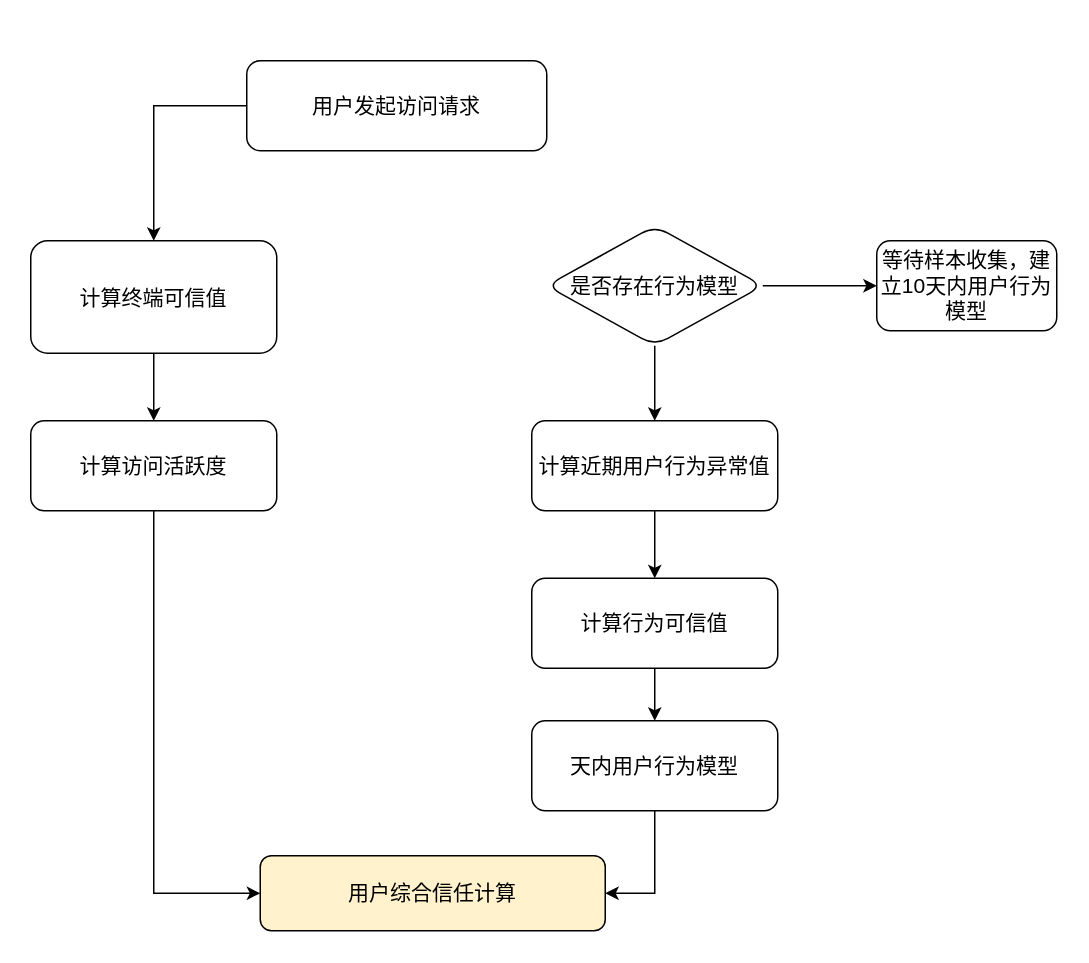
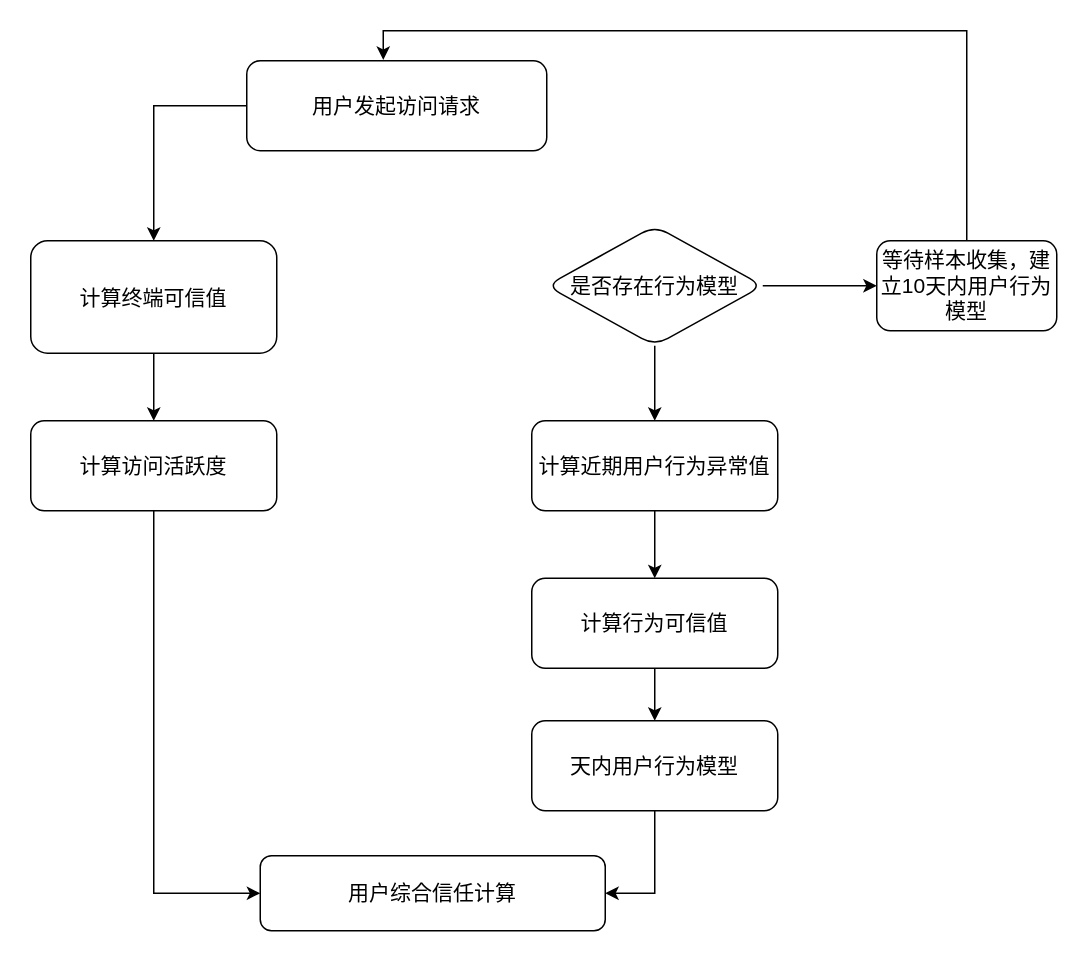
none -> (771, 31)
(433, 893) -> (433, 893)
